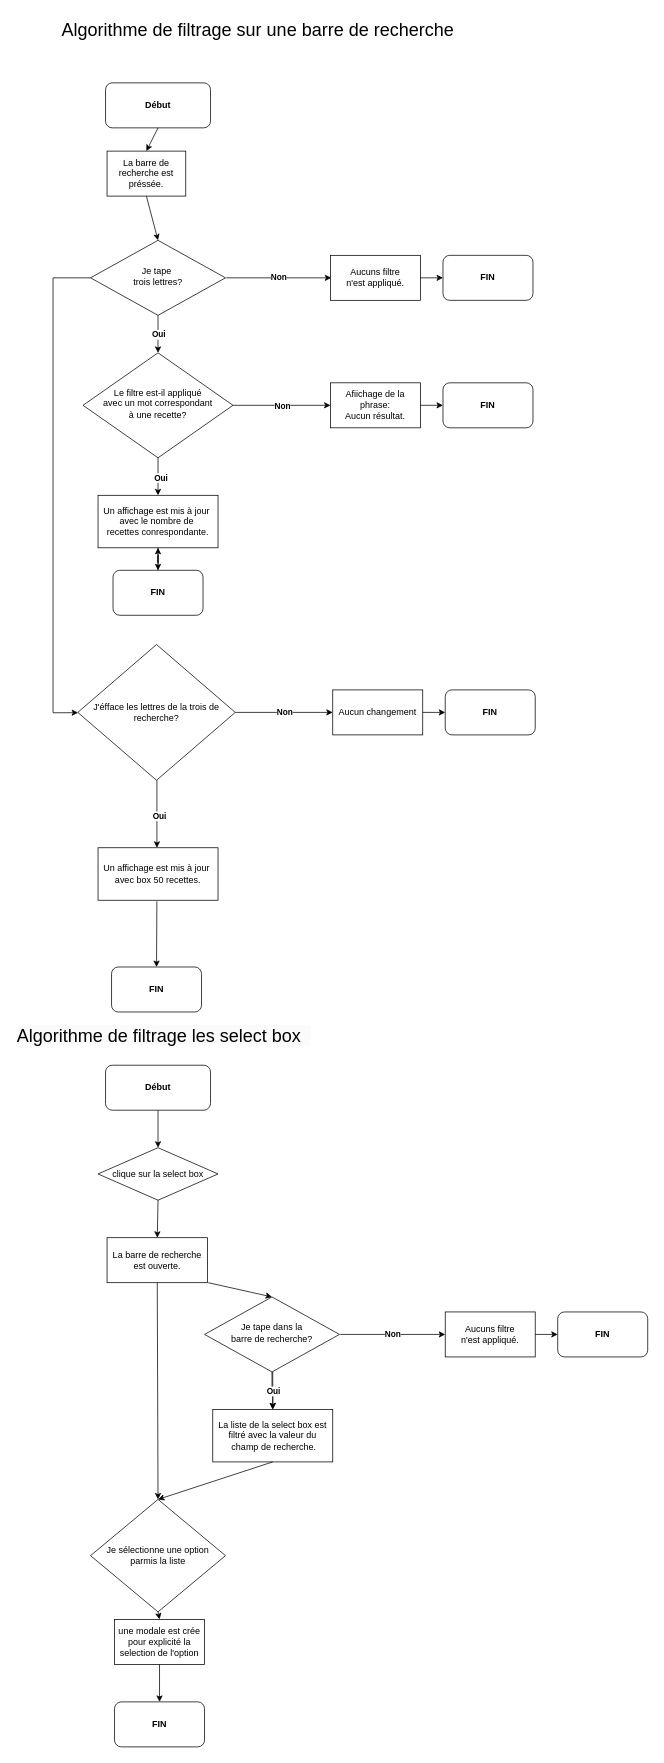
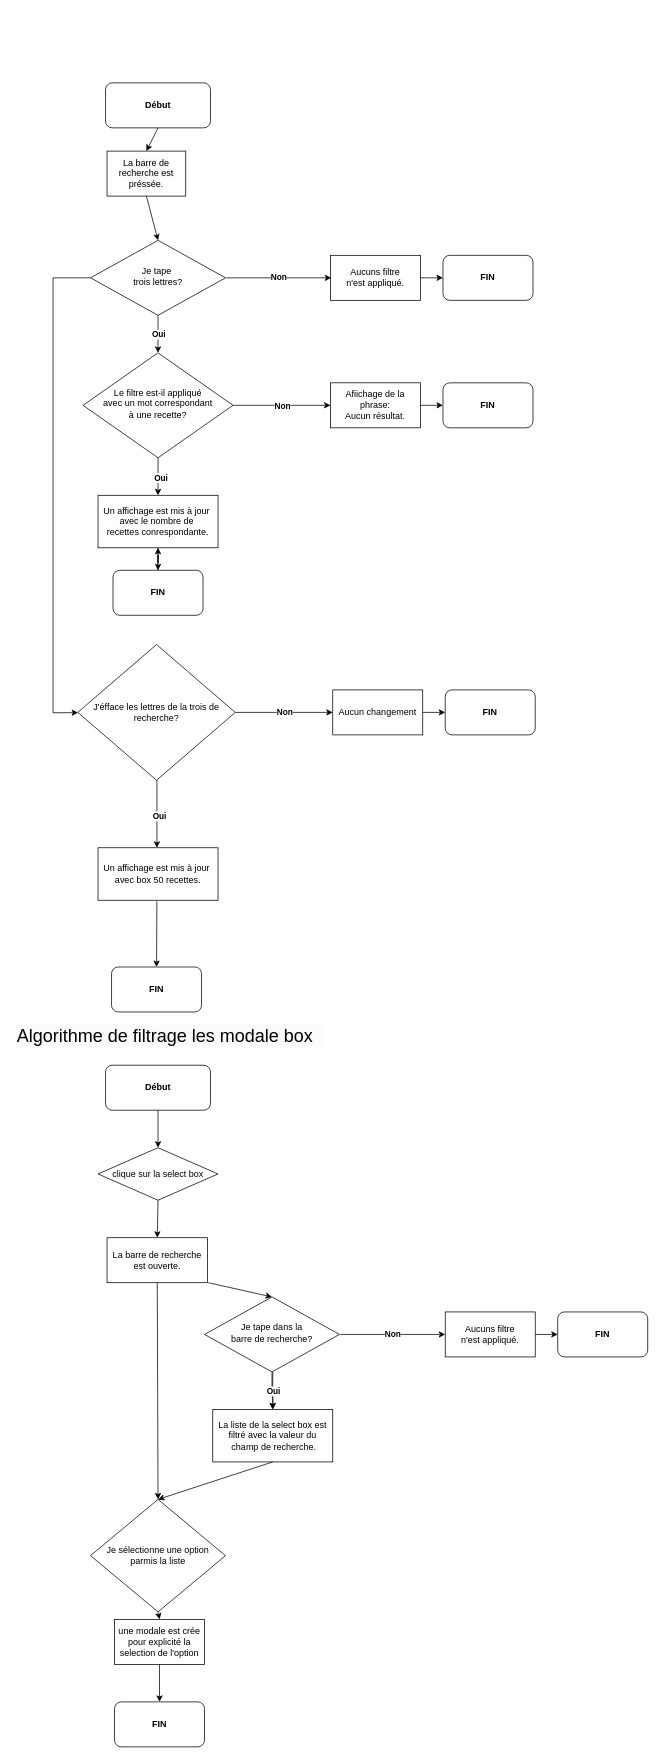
(263, 30) -> none
(97, 1031) -> (97, 1031)
